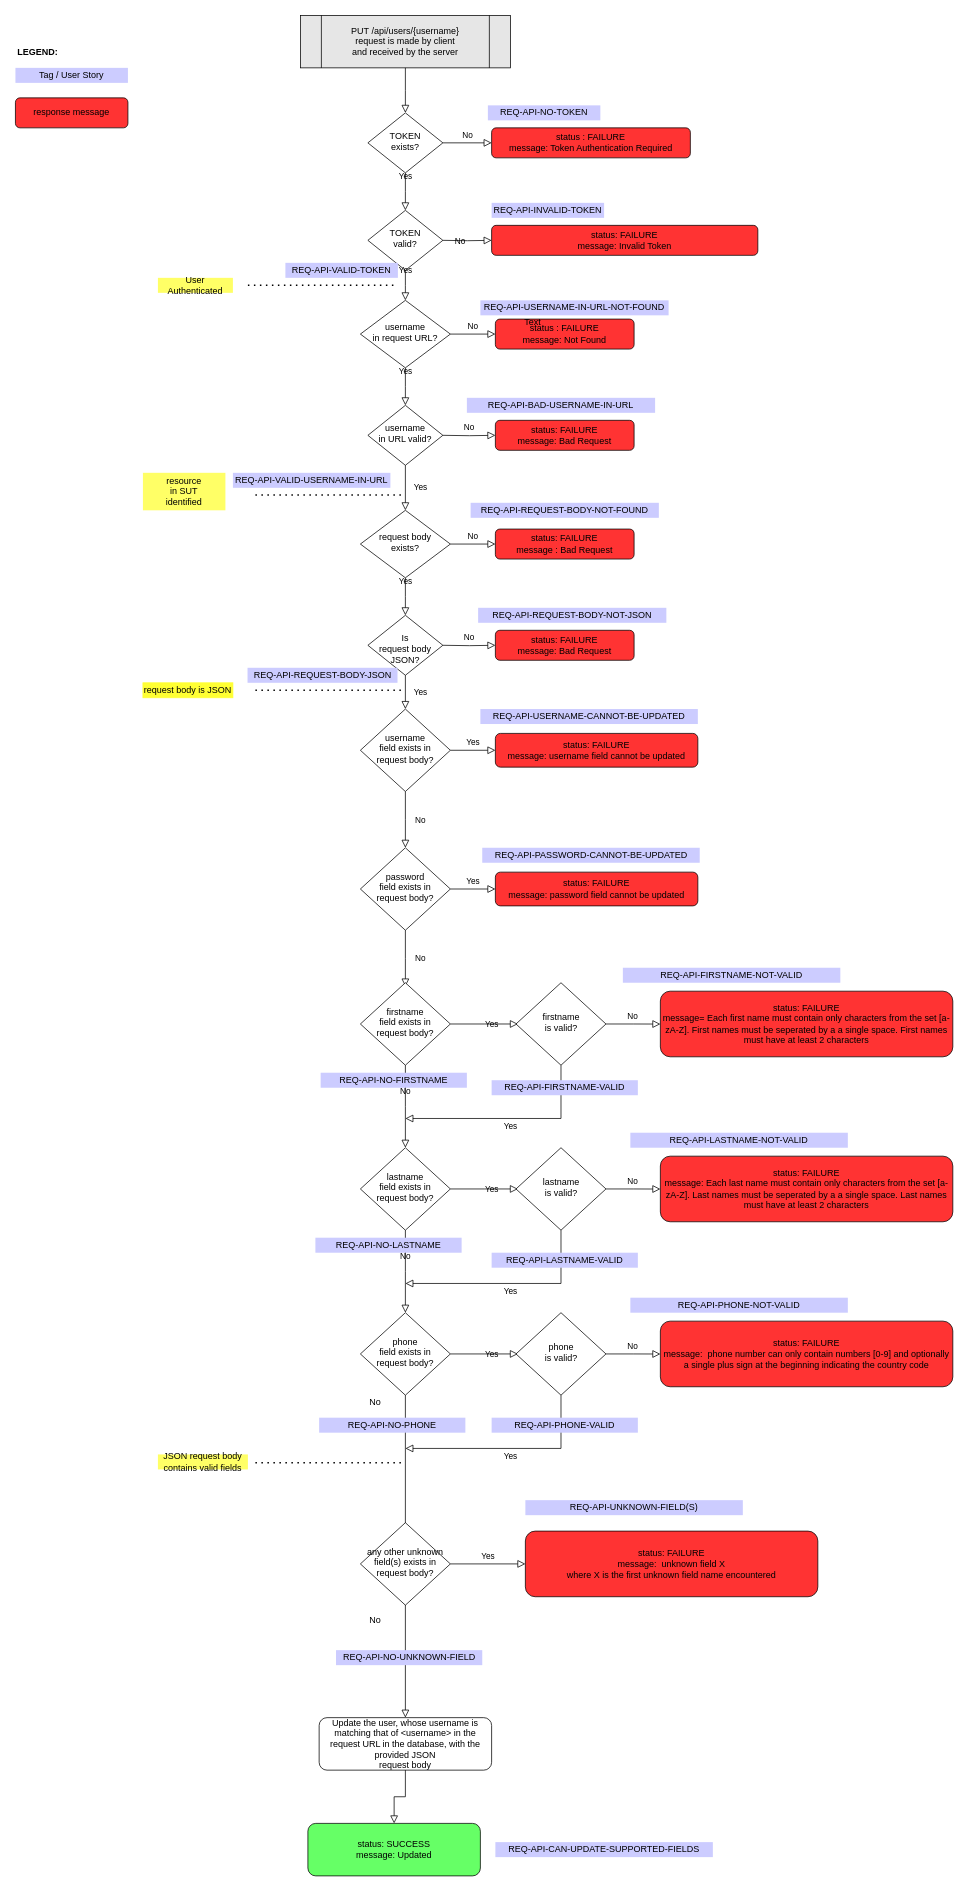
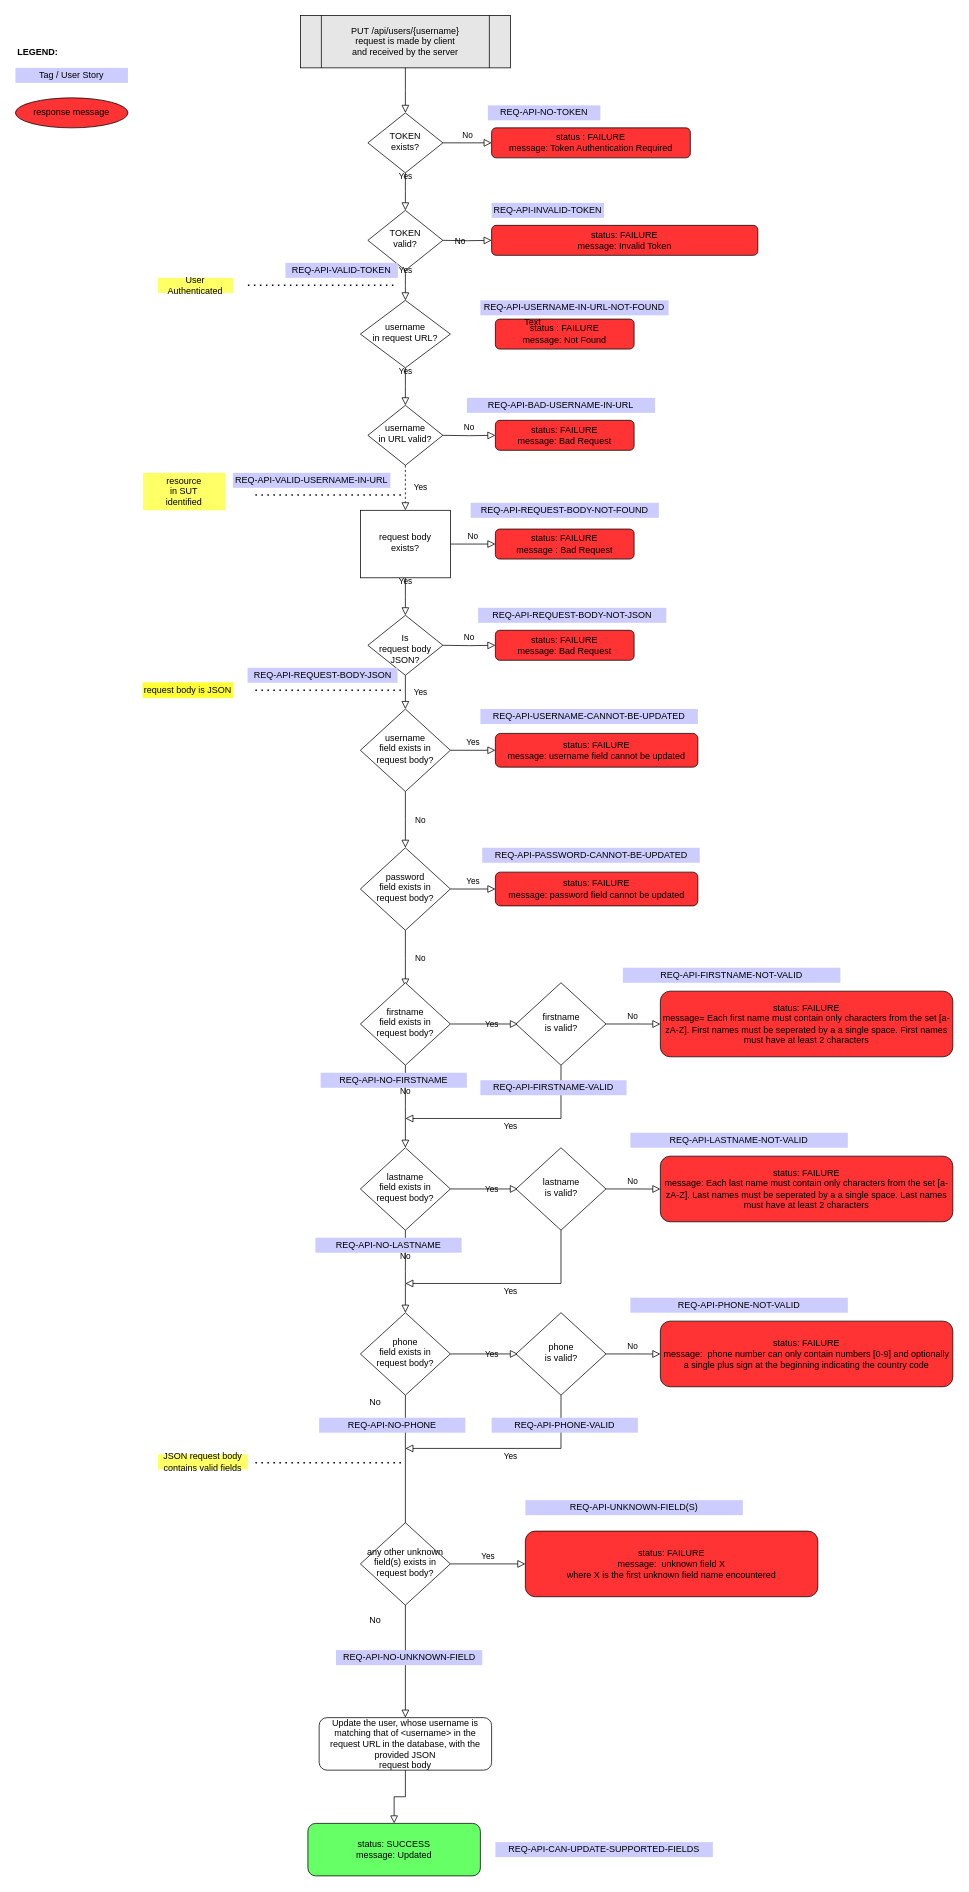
(72, 113) -> (72, 113)
(469, 334) -> none
(405, 484) -> (405, 484)
(405, 544) -> (405, 544)
(565, 1088) -> (554, 1088)
(565, 1260) -> none
